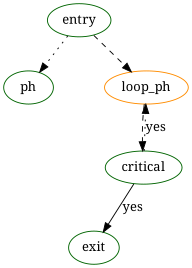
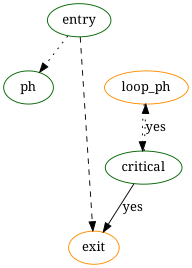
(109, 50) -> (86, 129)
(143, 123) -> (143, 123)
(94, 248) -> (94, 248)
